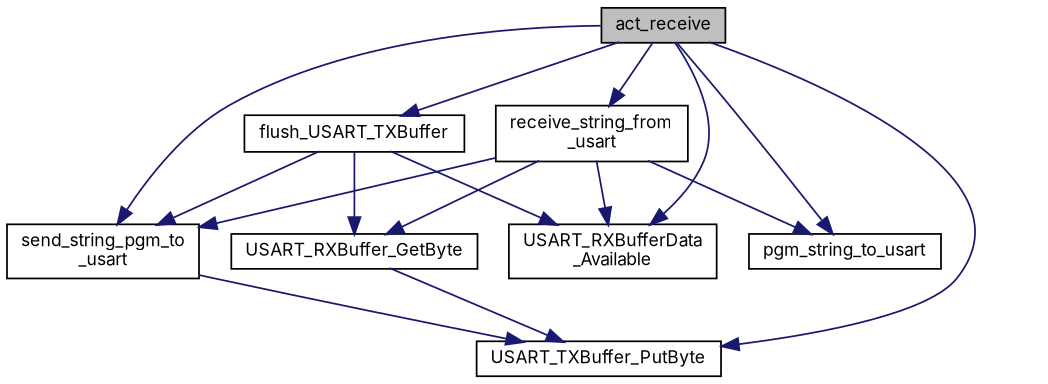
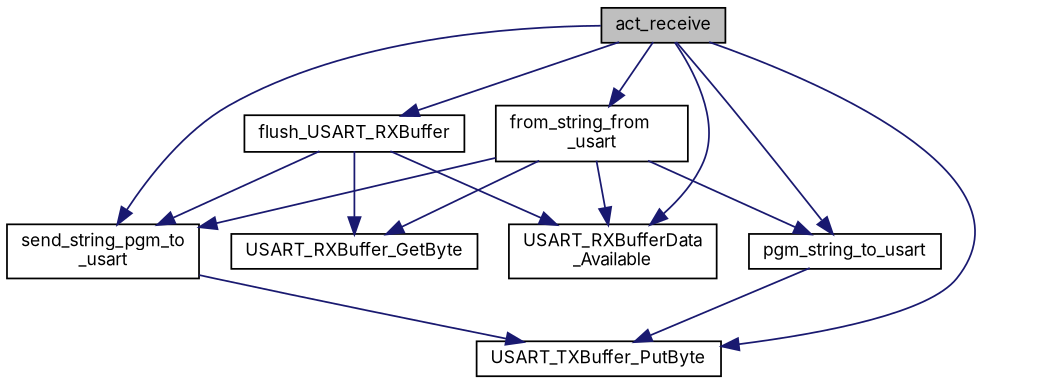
(354, 134) -> (354, 134)
(592, 134) -> (592, 134)
(468, 302) -> (730, 302)
